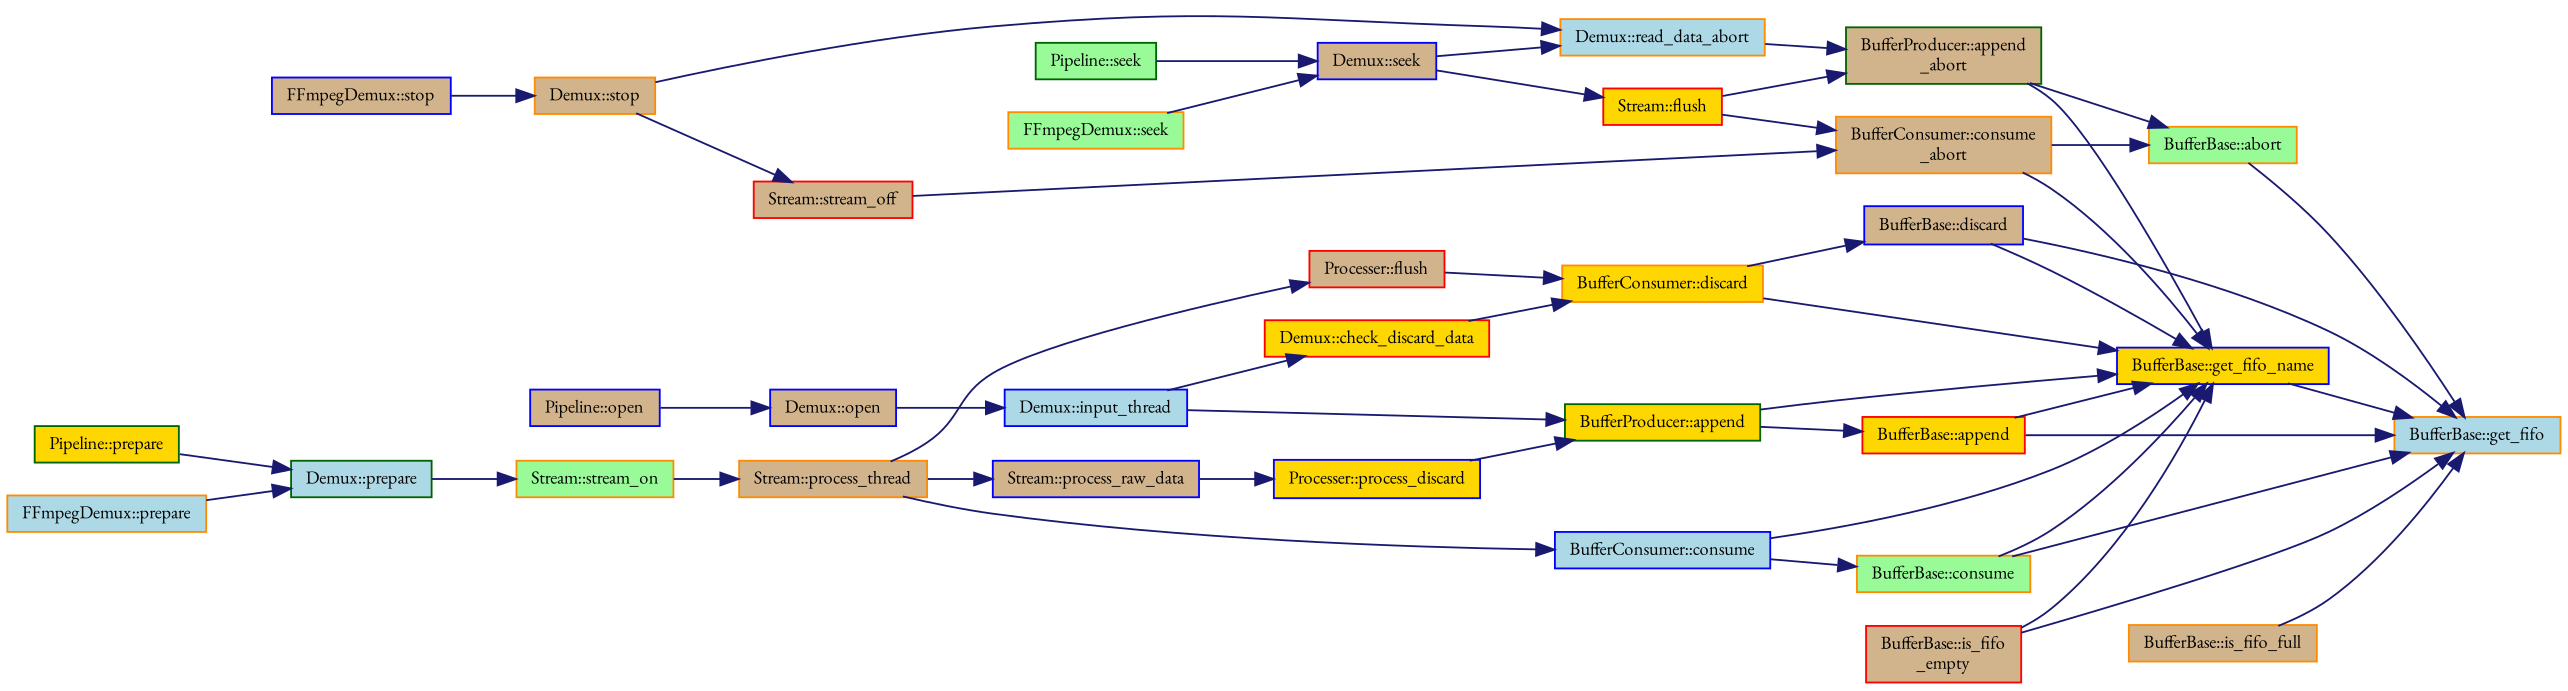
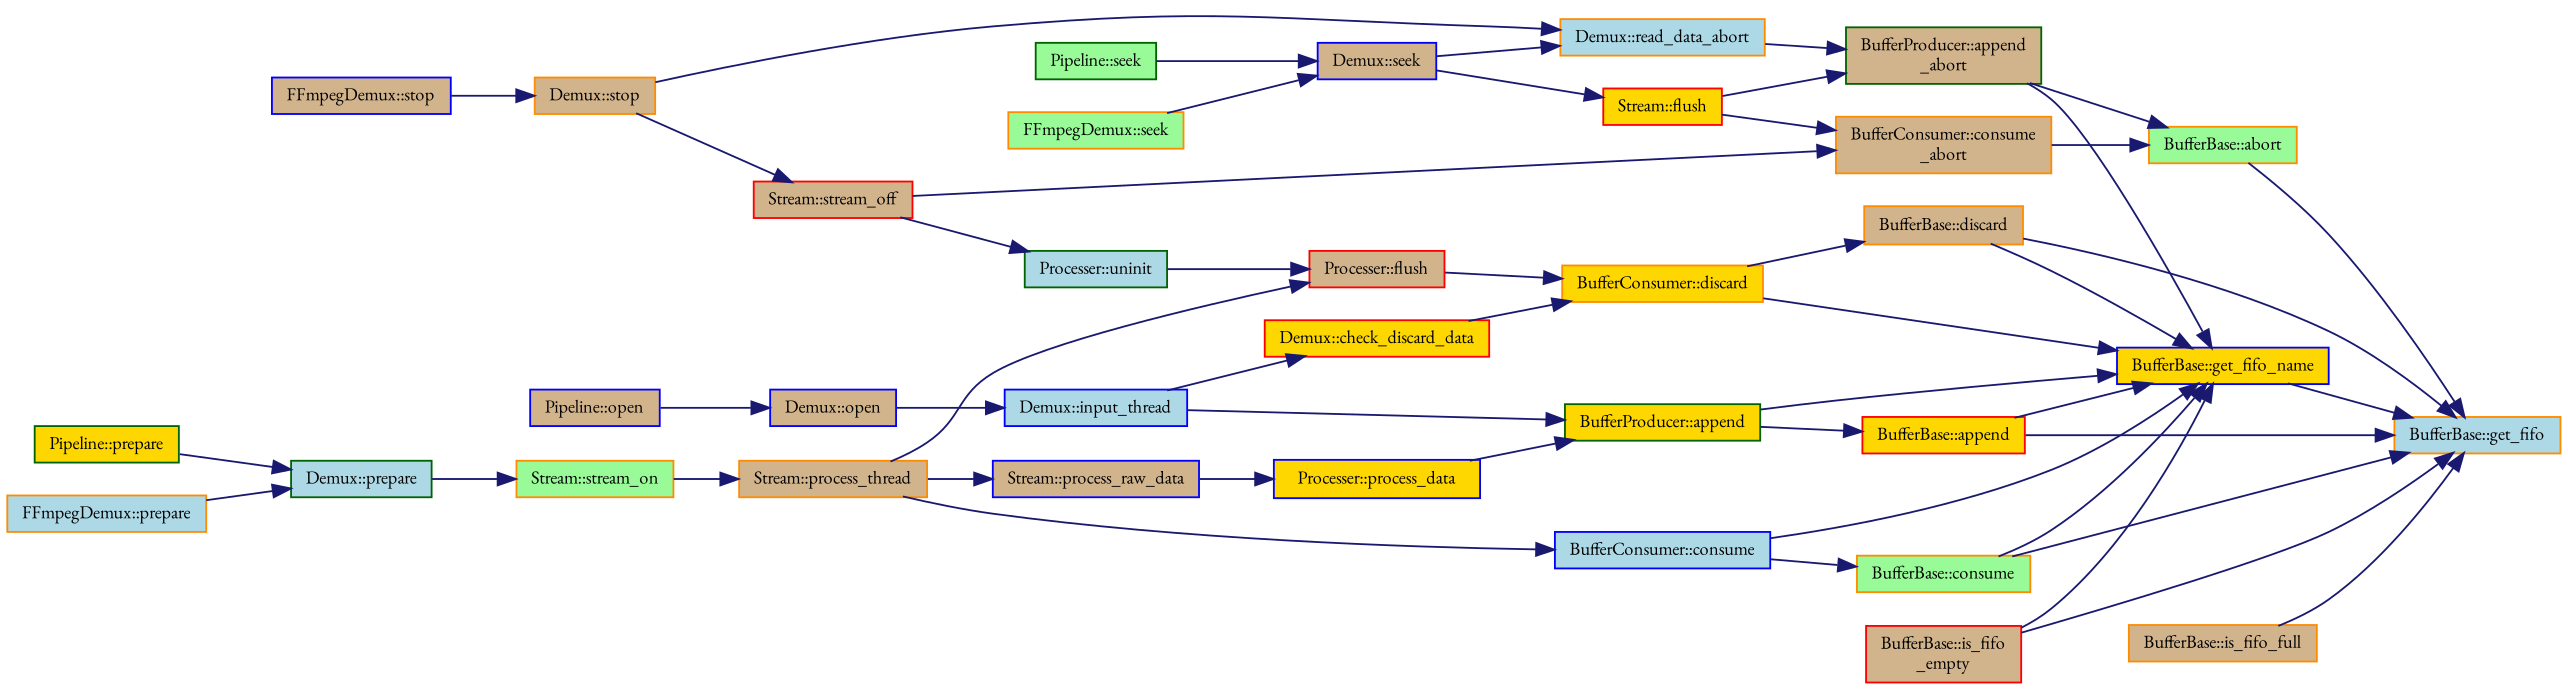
(1944, 225) -> (1944, 225)
(2118, 244) -> none
none -> (1096, 269)
(1377, 479) -> (1377, 479)
